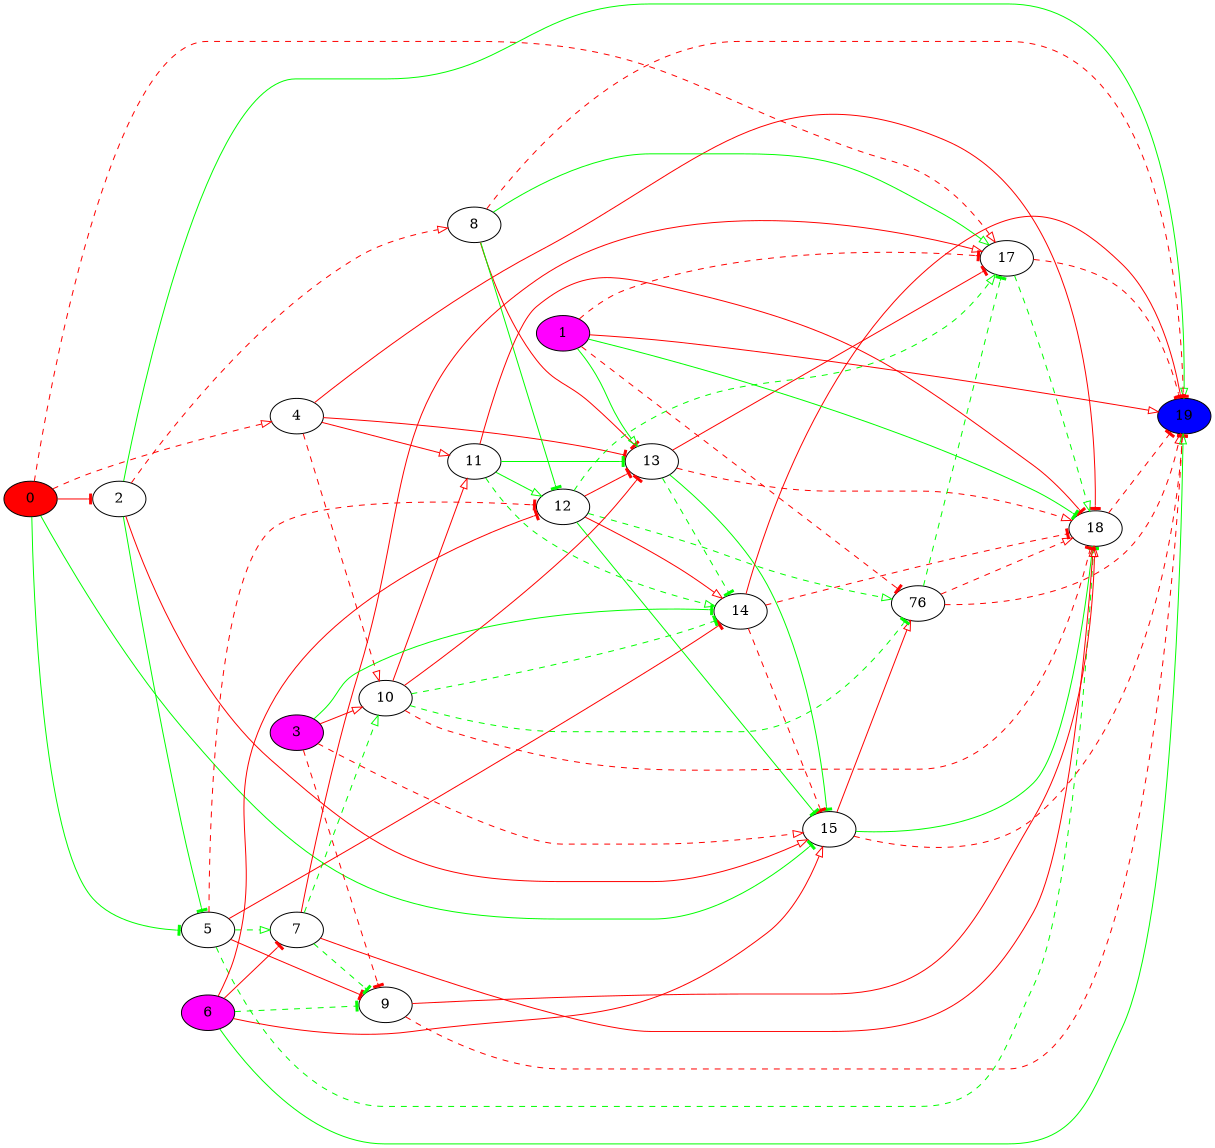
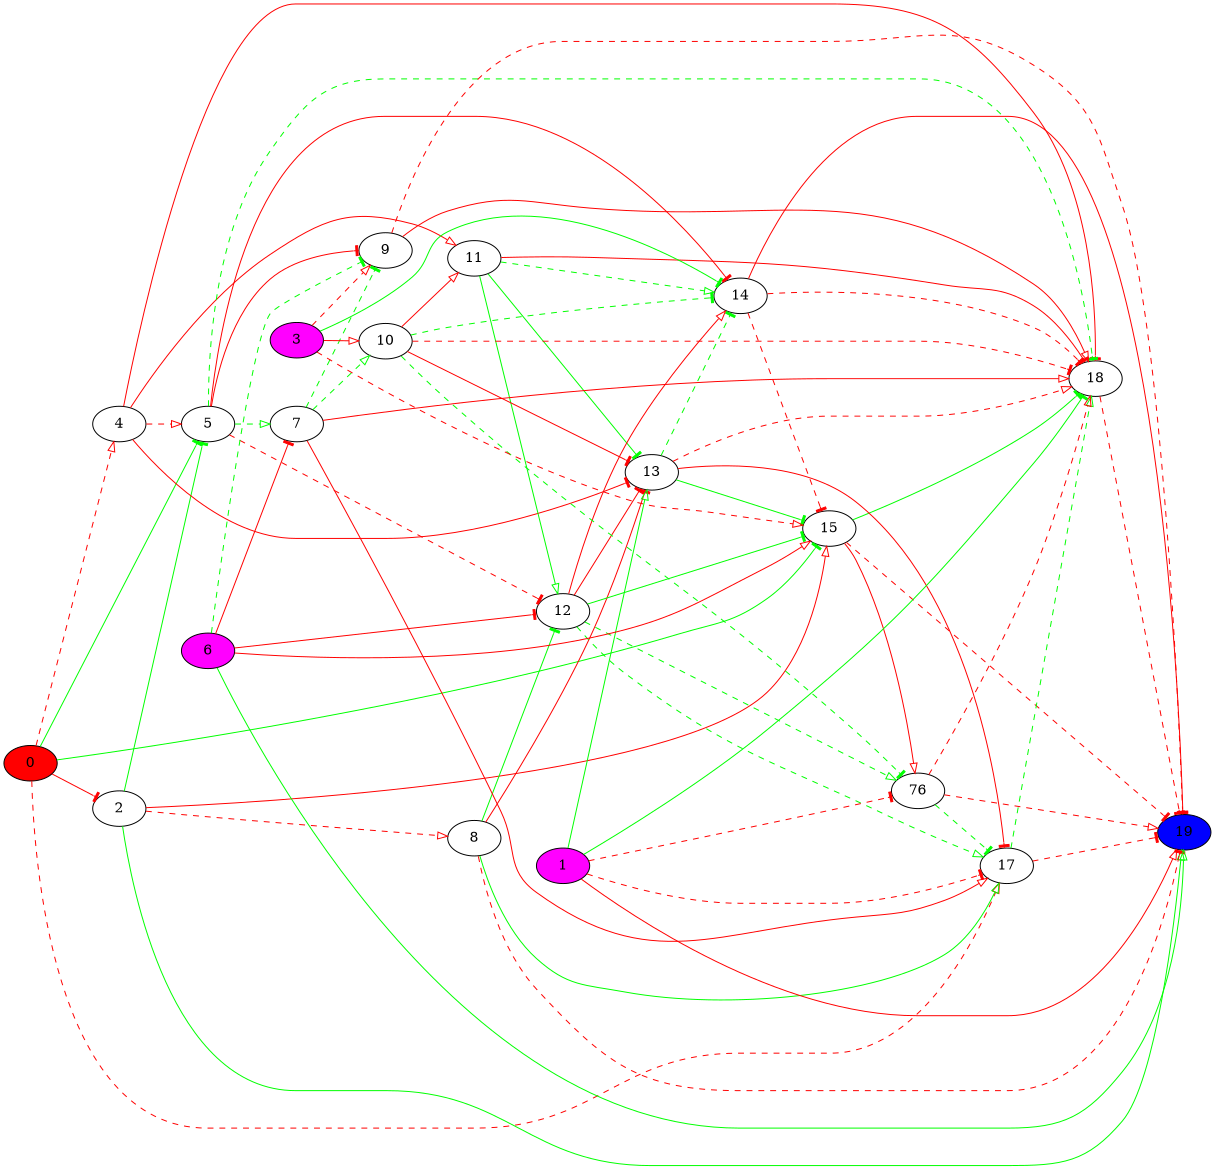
(340, 553) -> (159, 424)
(335, 849) -> (338, 299)
